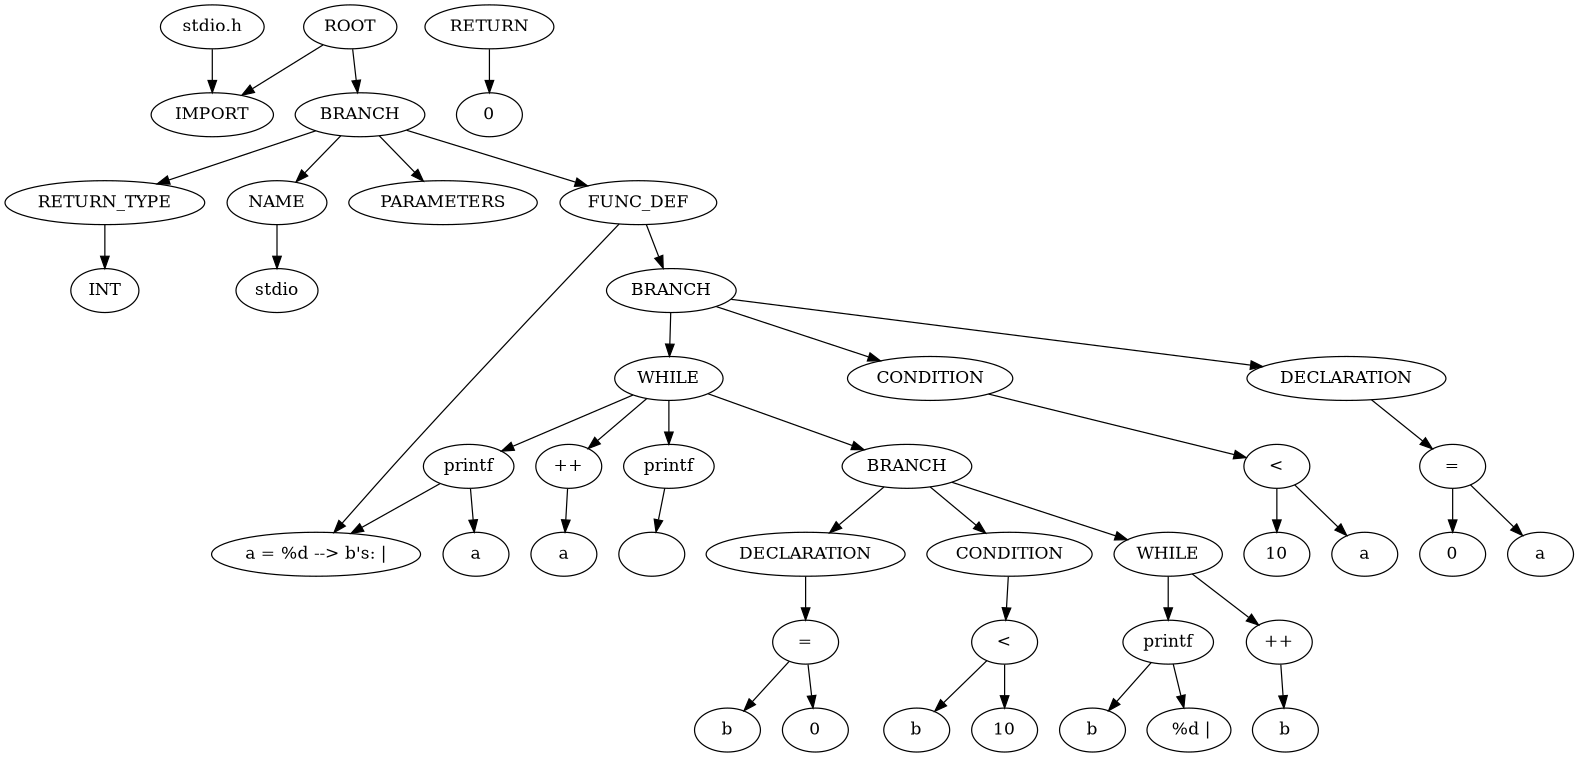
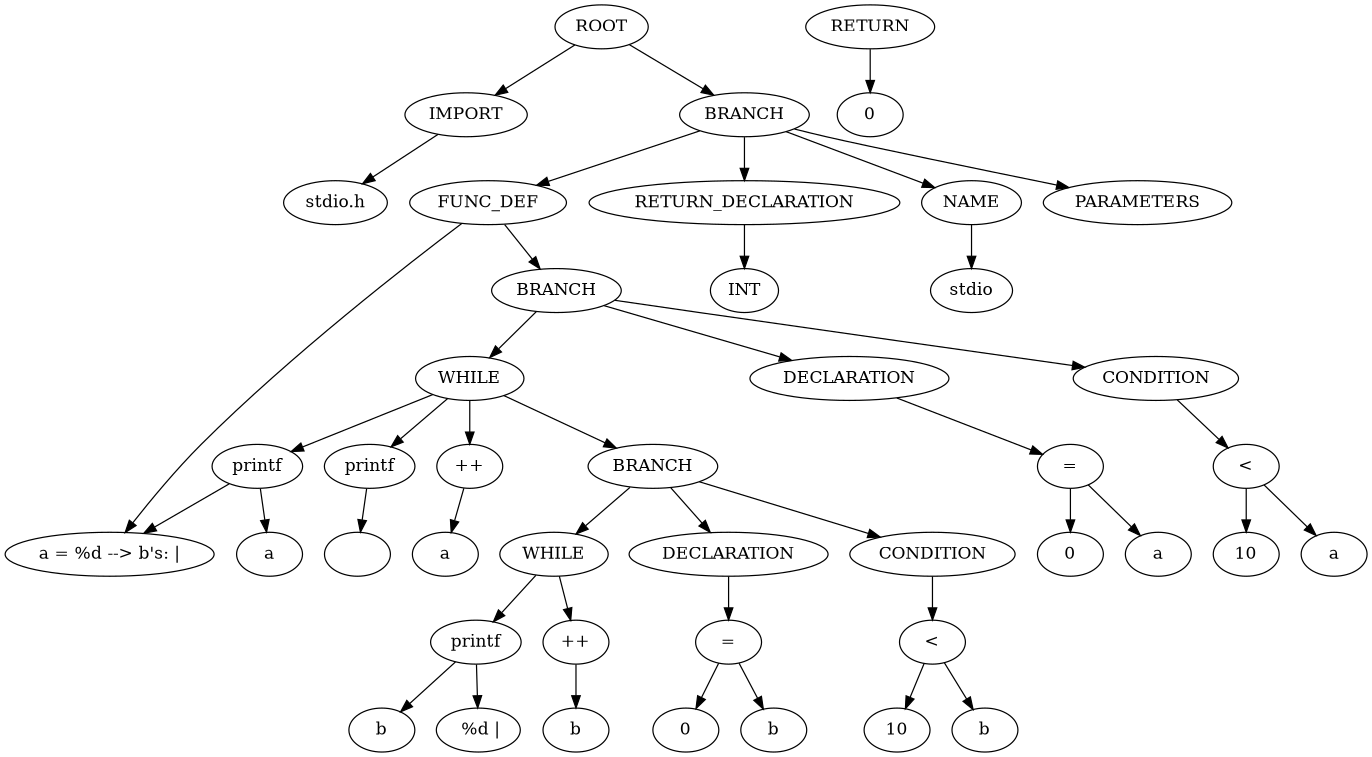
(212, 65) -> (406, 156)
(105, 203) -> (744, 203)
